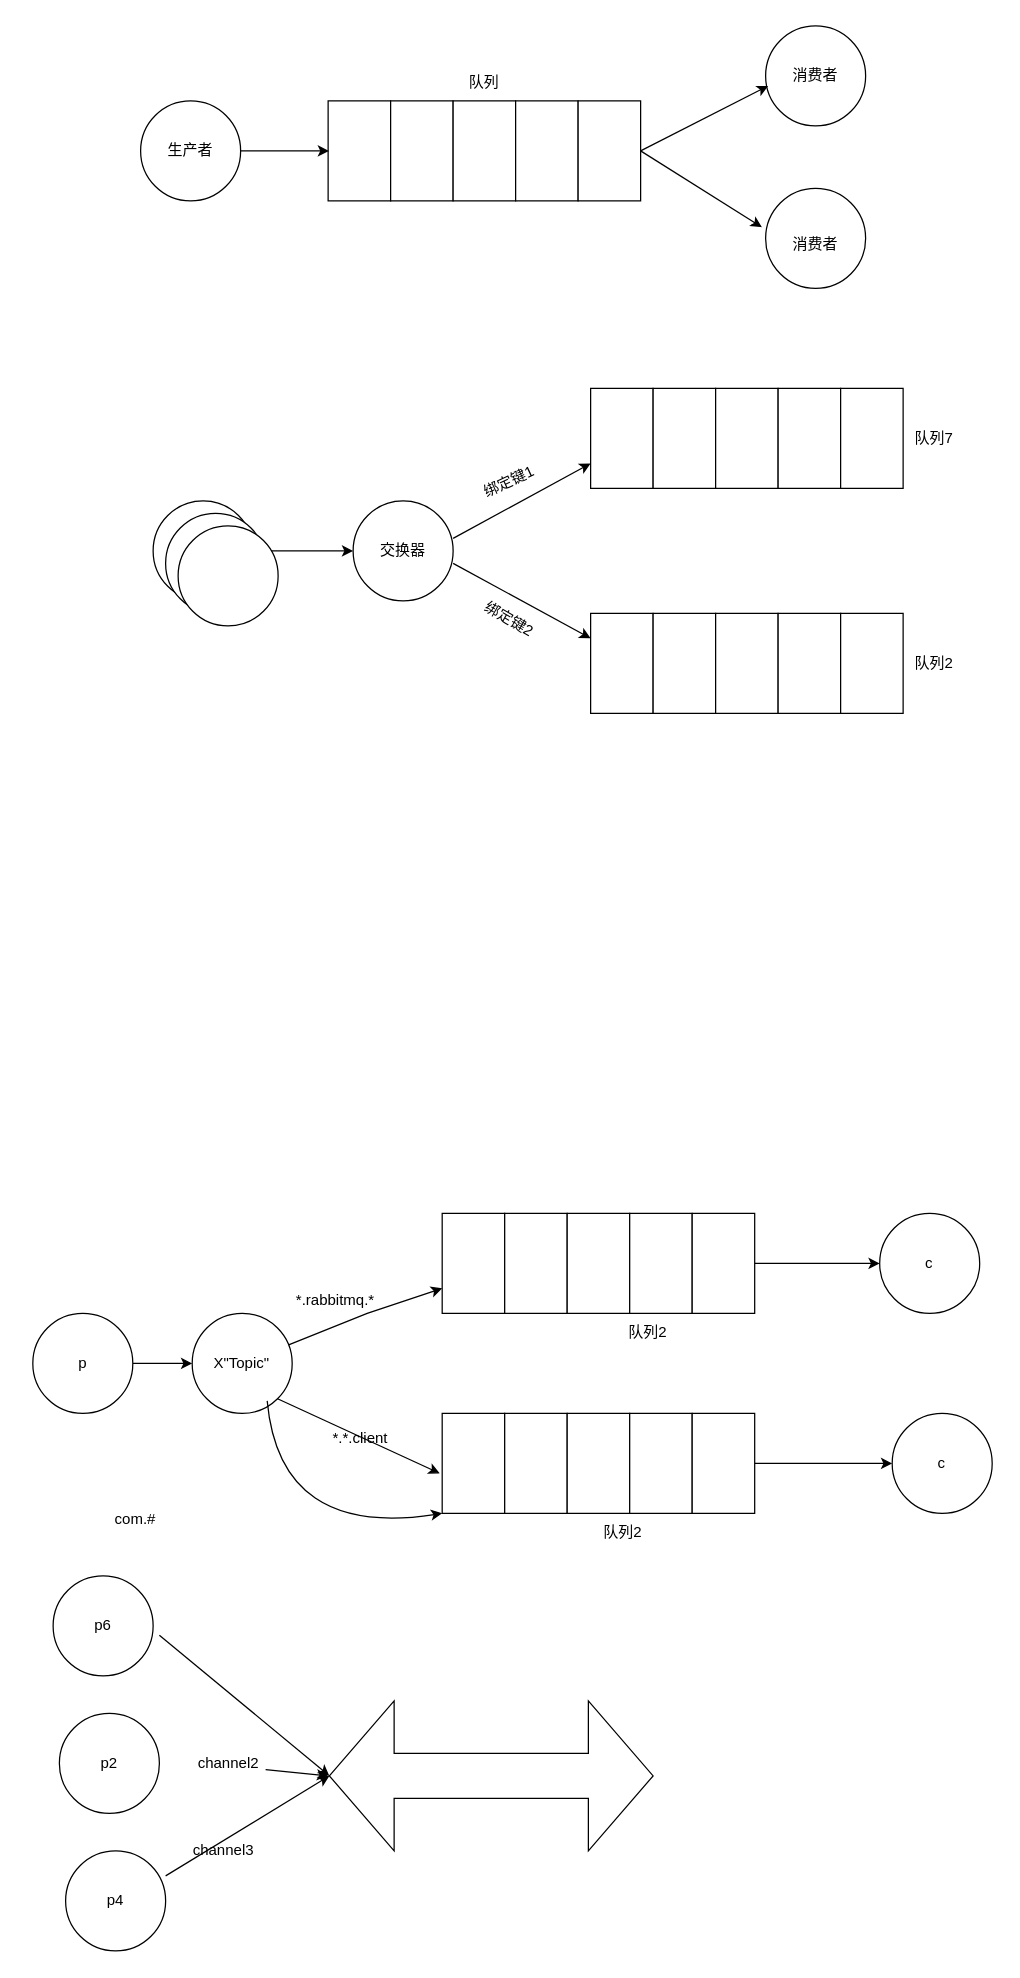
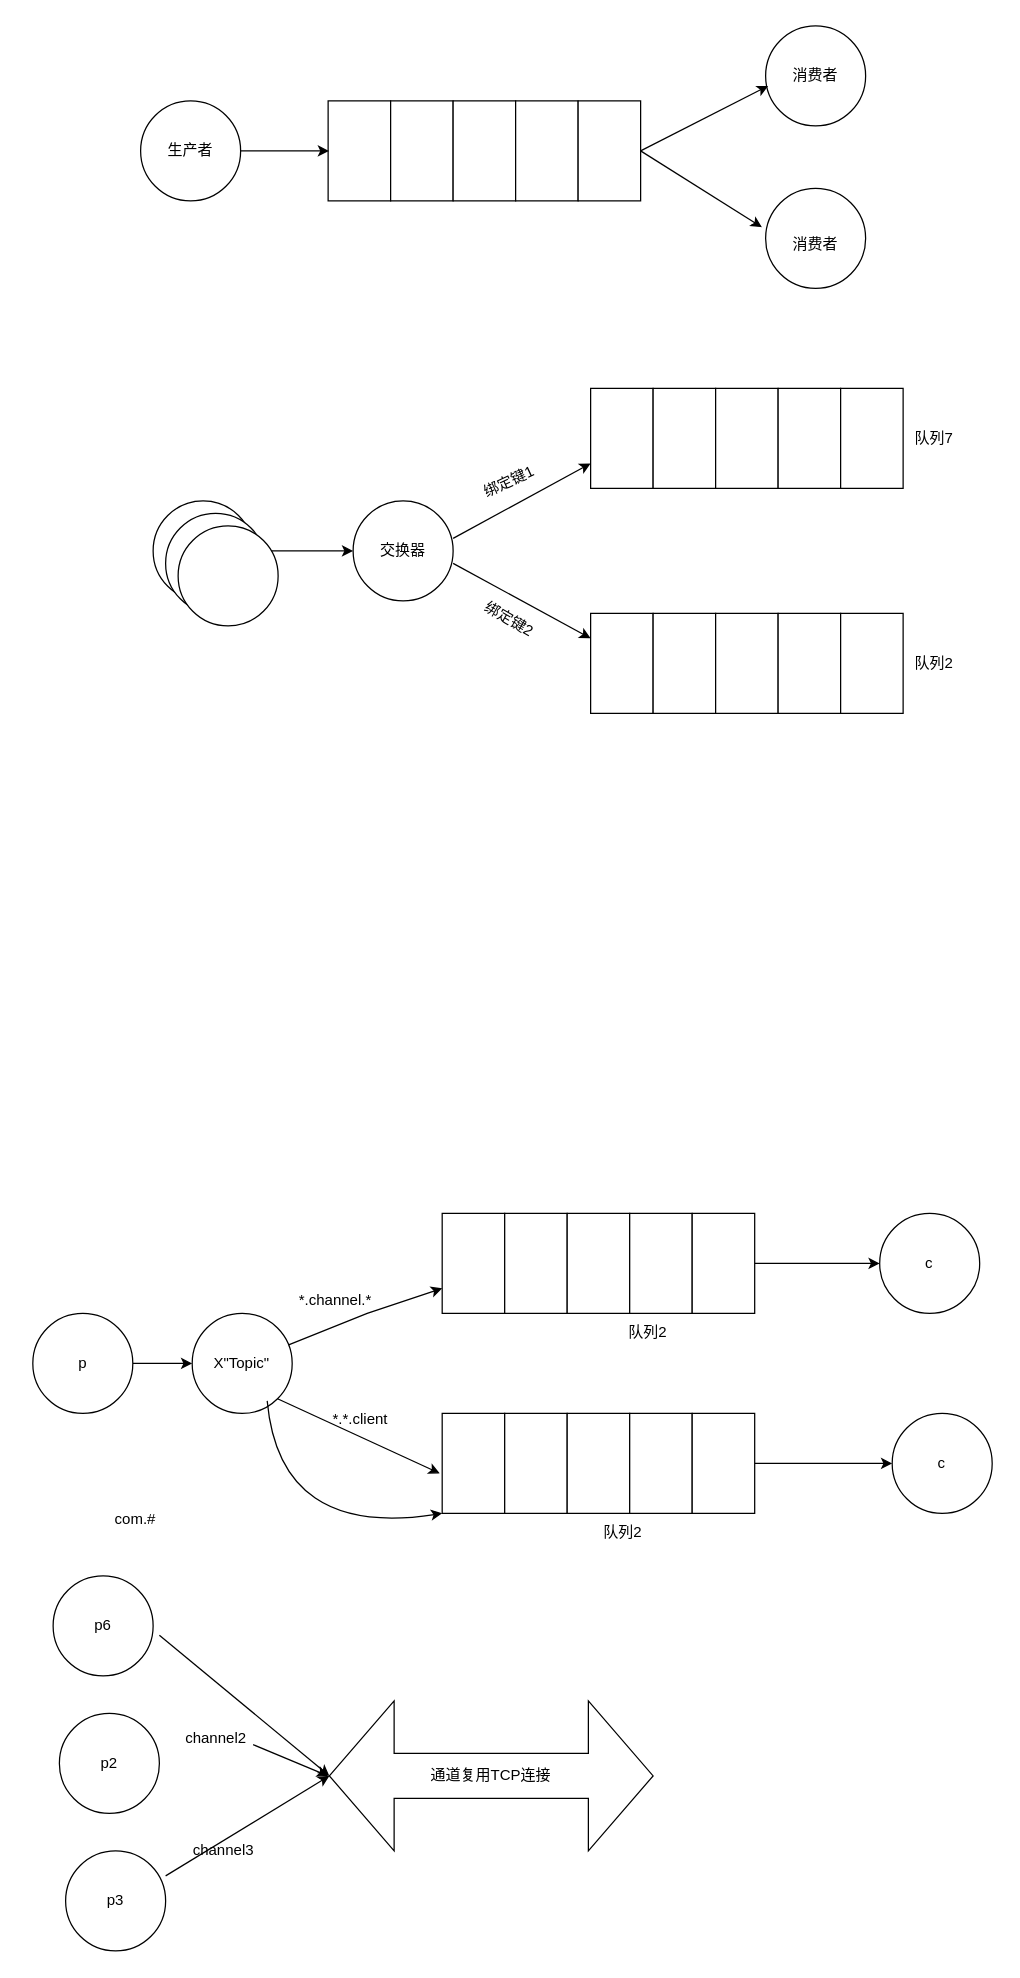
(484, 82) -> none
(336, 1301) -> (336, 1301)
(361, 1438) -> (361, 1419)
(228, 1763) -> (216, 1738)
none -> (491, 1776)
(116, 1901) -> (116, 1901)
